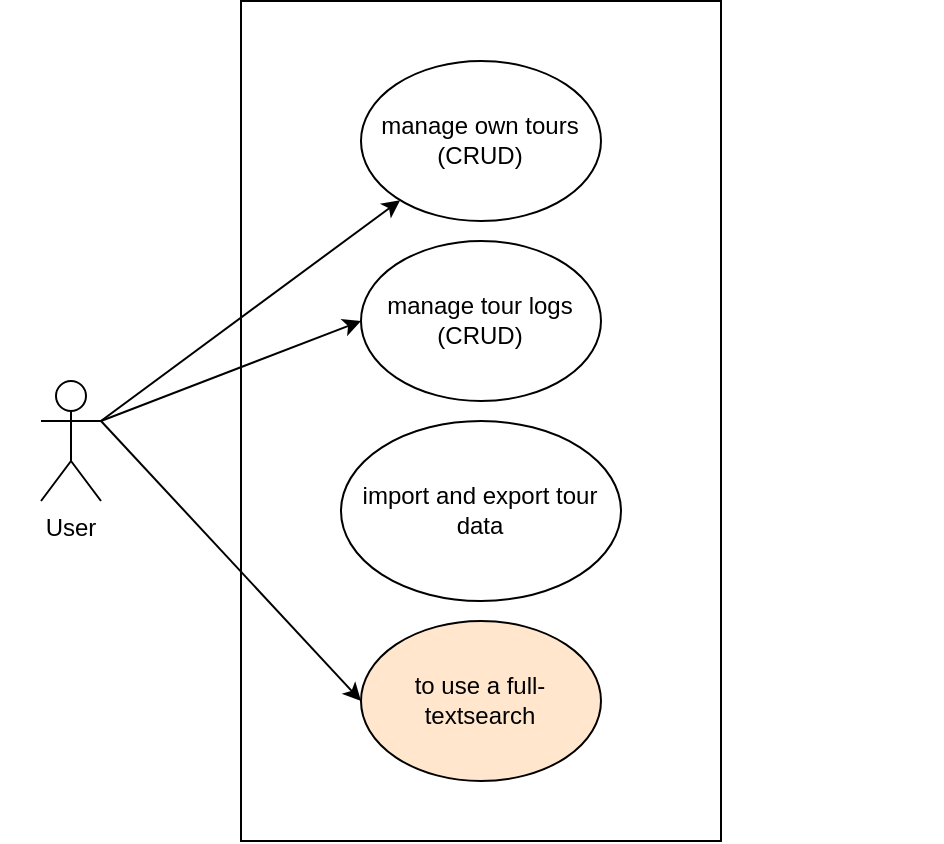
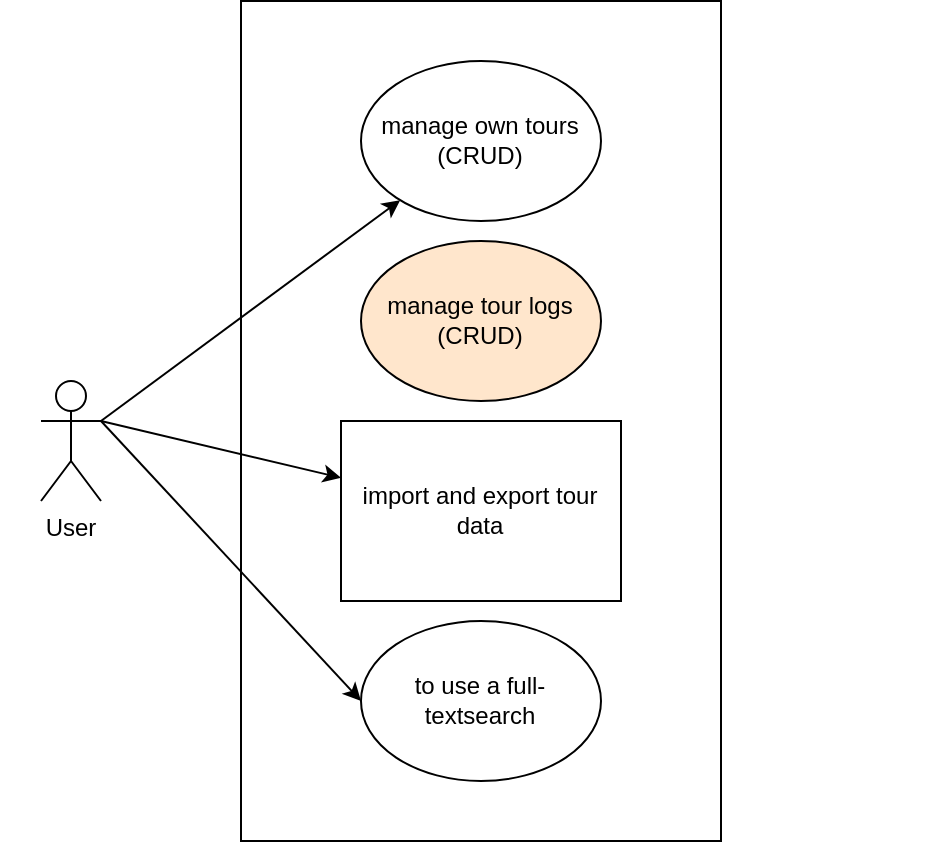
(481, 321) -> (481, 321)
(227, 372) -> (217, 449)
(481, 511) -> (481, 511)
(481, 701) -> (481, 701)
